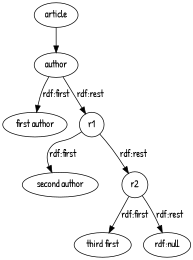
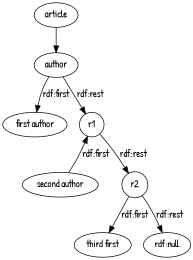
(57, 143) -> (77, 158)
